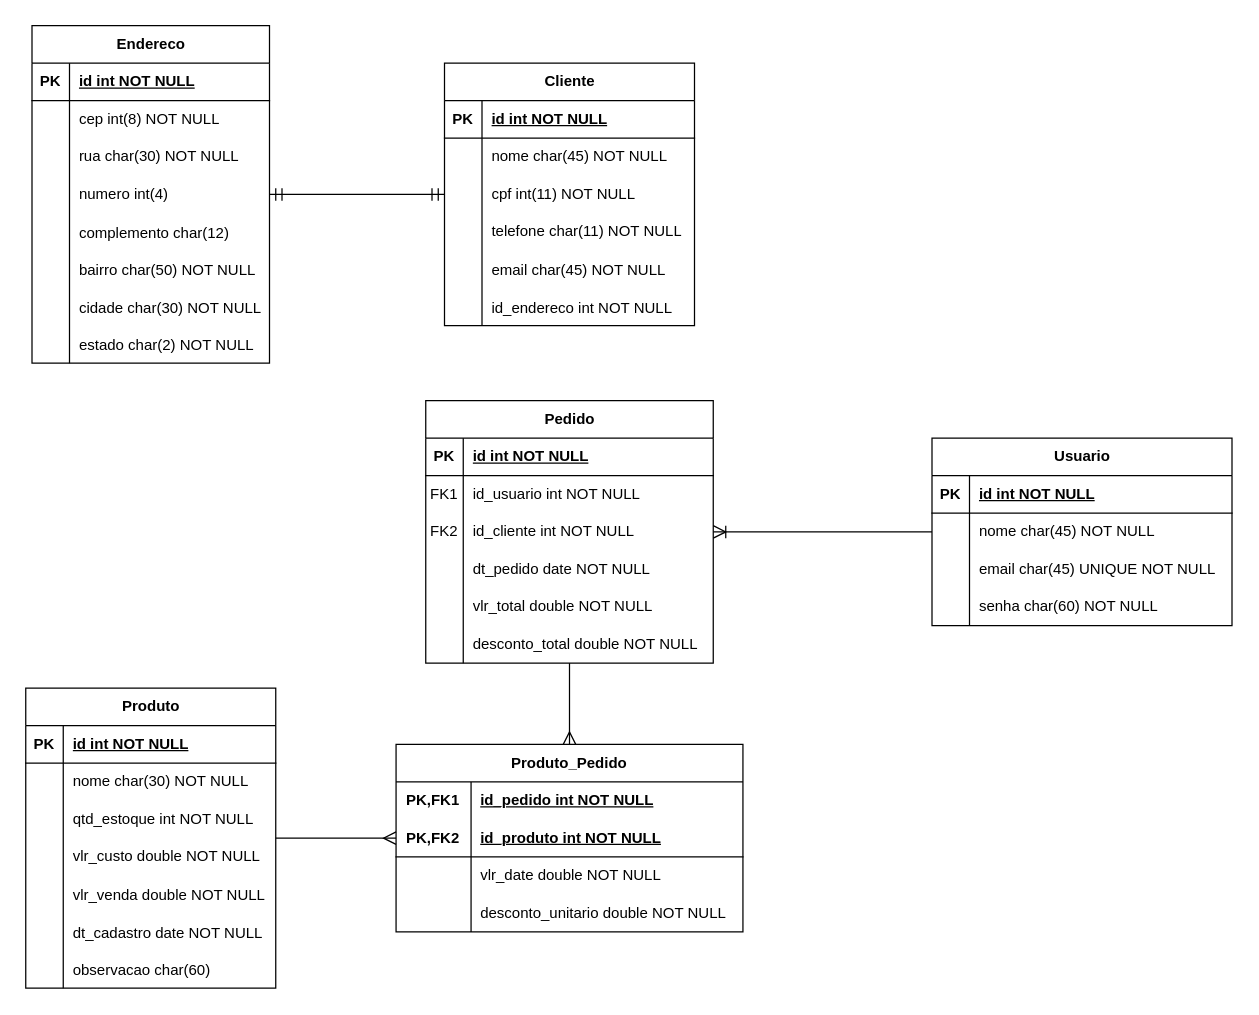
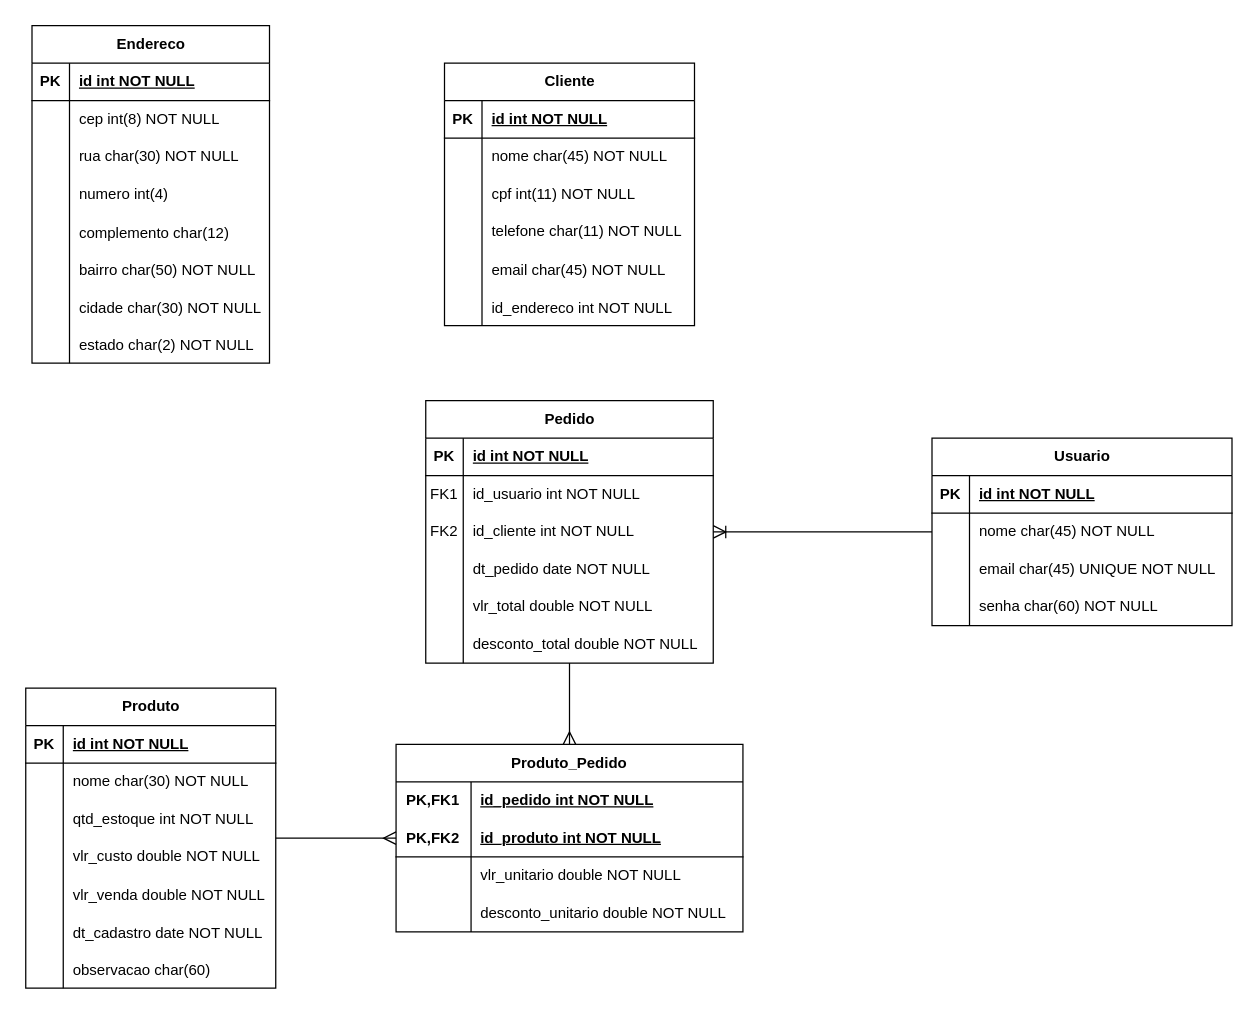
(357, 194) -> none
(572, 876) -> (585, 876)
